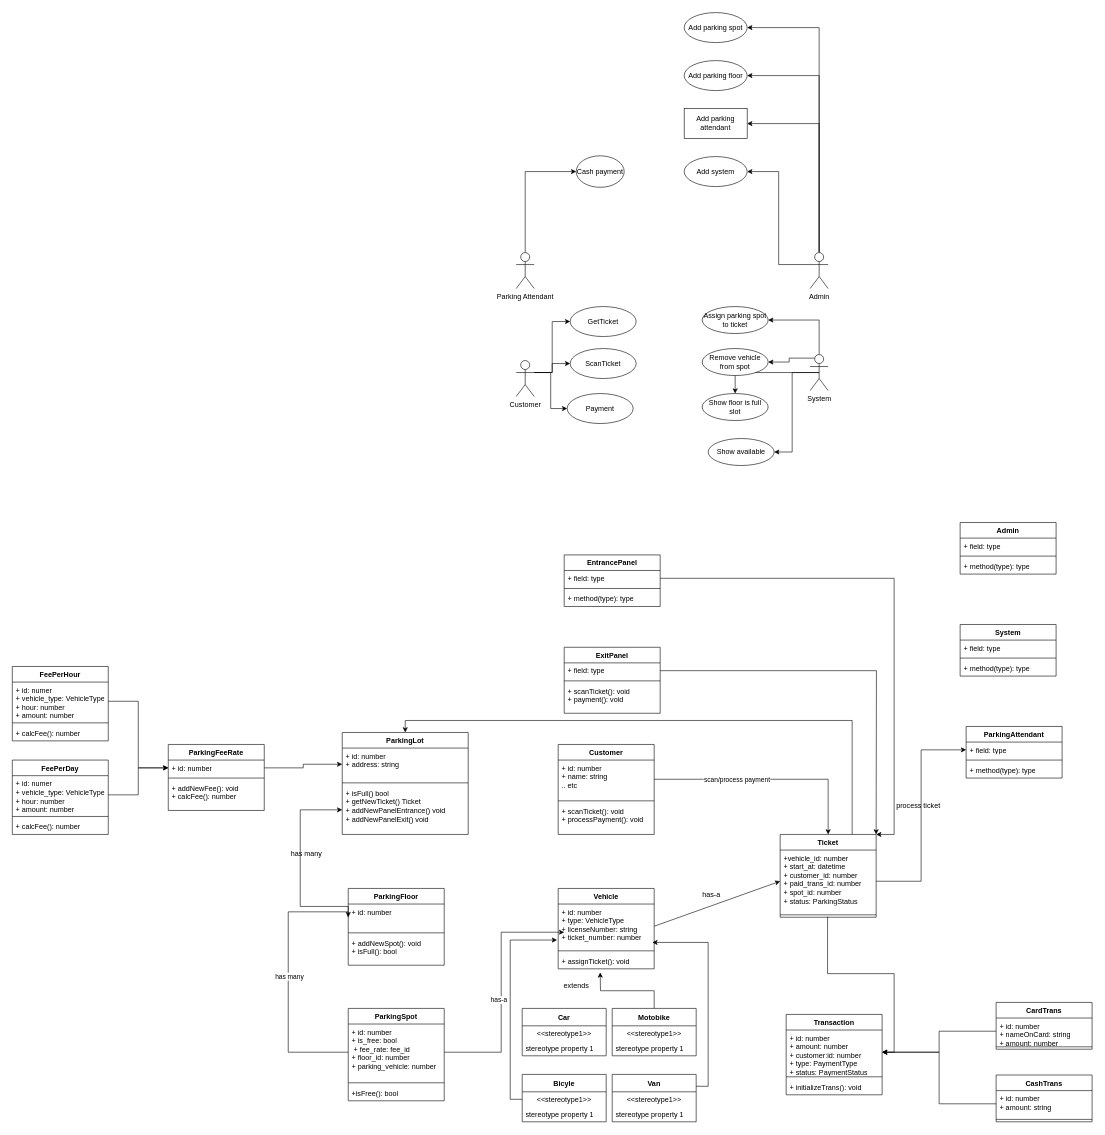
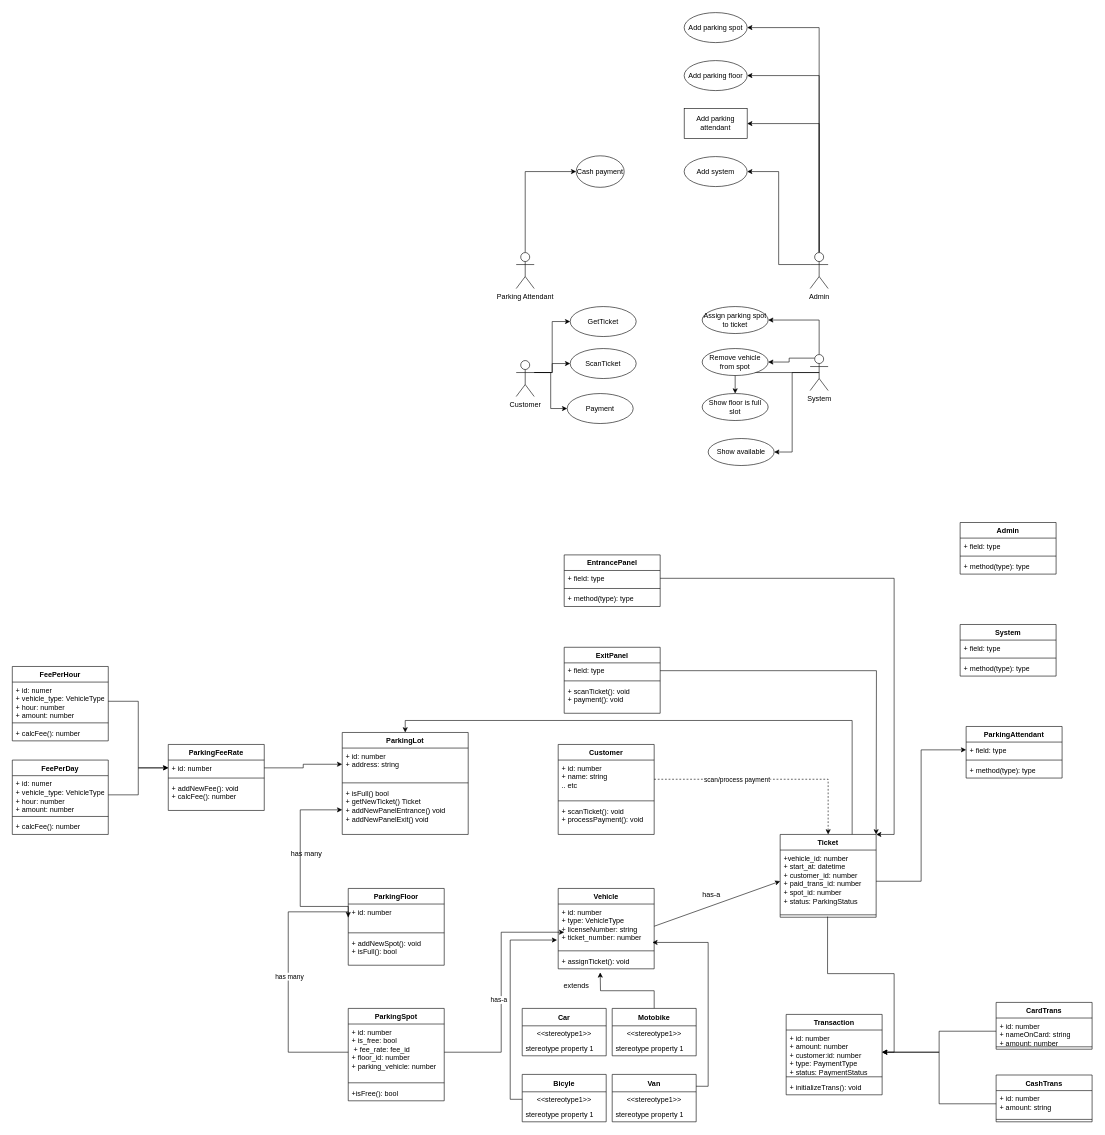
(823, 779) -> (823, 779)
(918, 806) -> none
